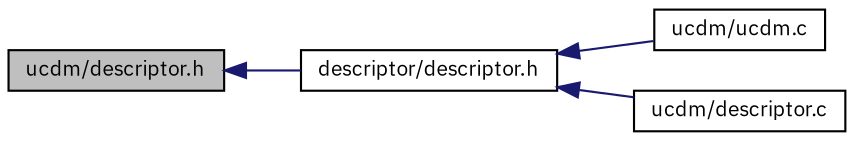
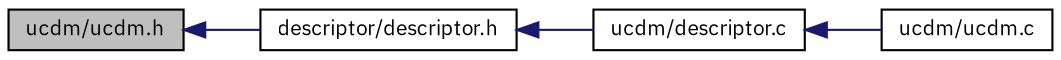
(616, 46) -> (854, 30)
(116, 70) -> (96, 30)
